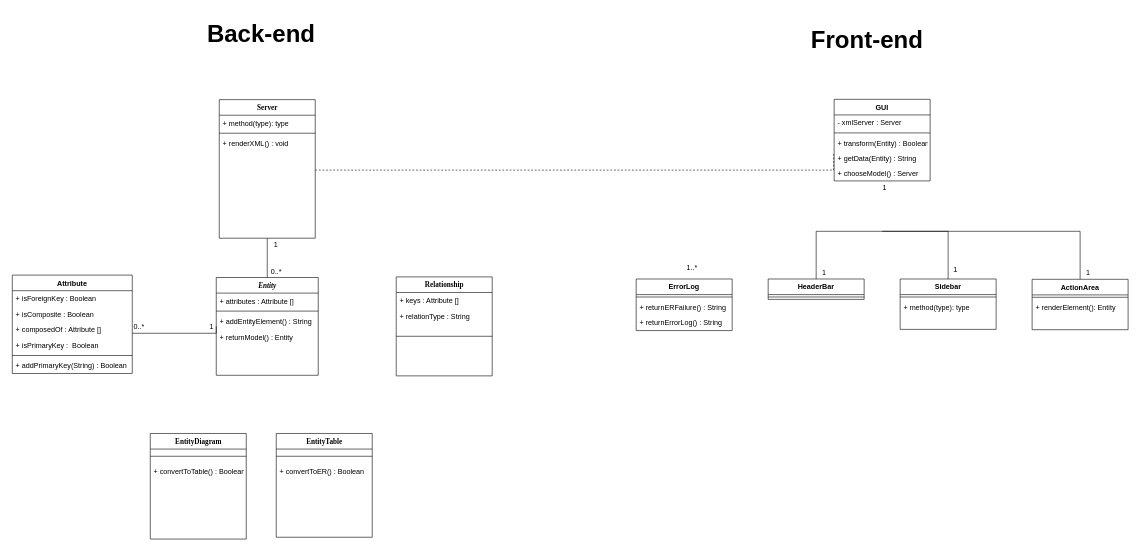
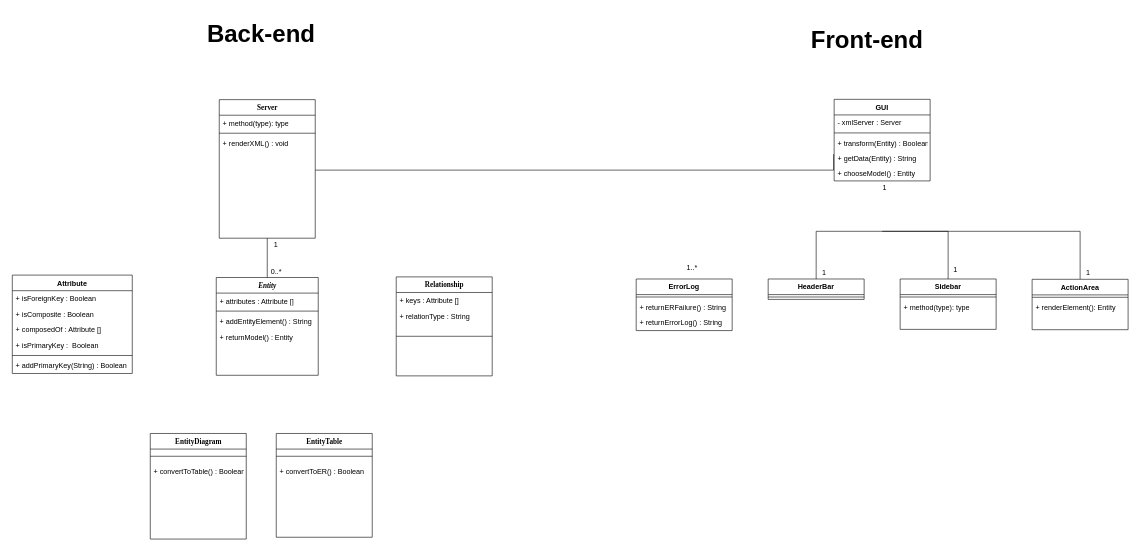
(573, 170) -> (573, 170)
(881, 173) -> (880, 173)
(178, 333) -> none
